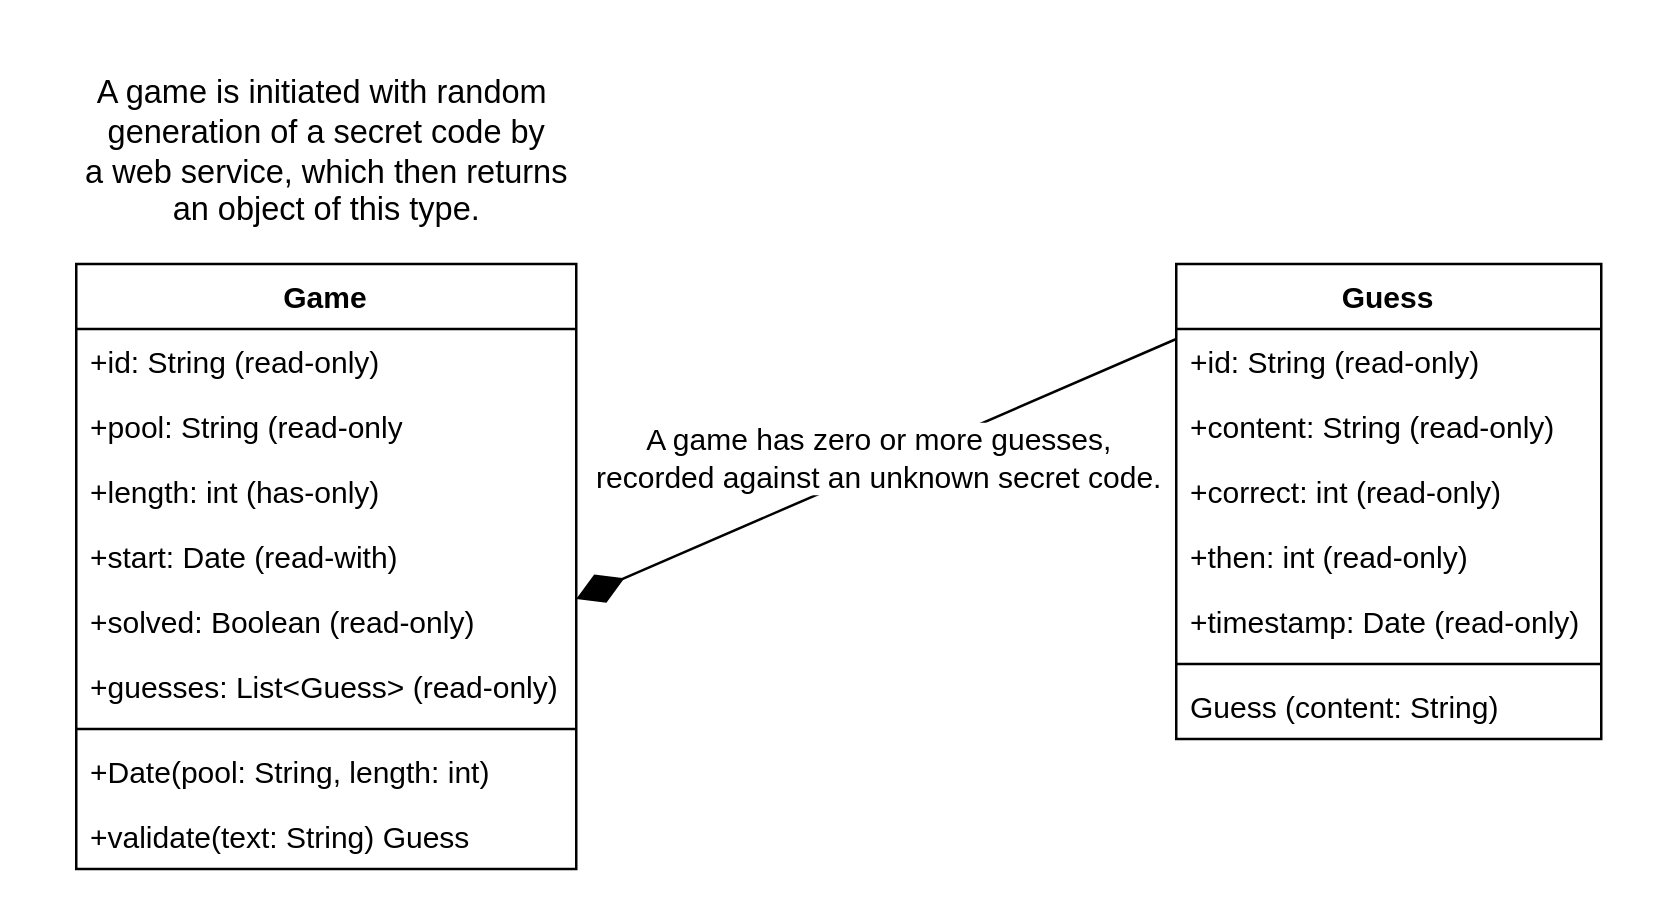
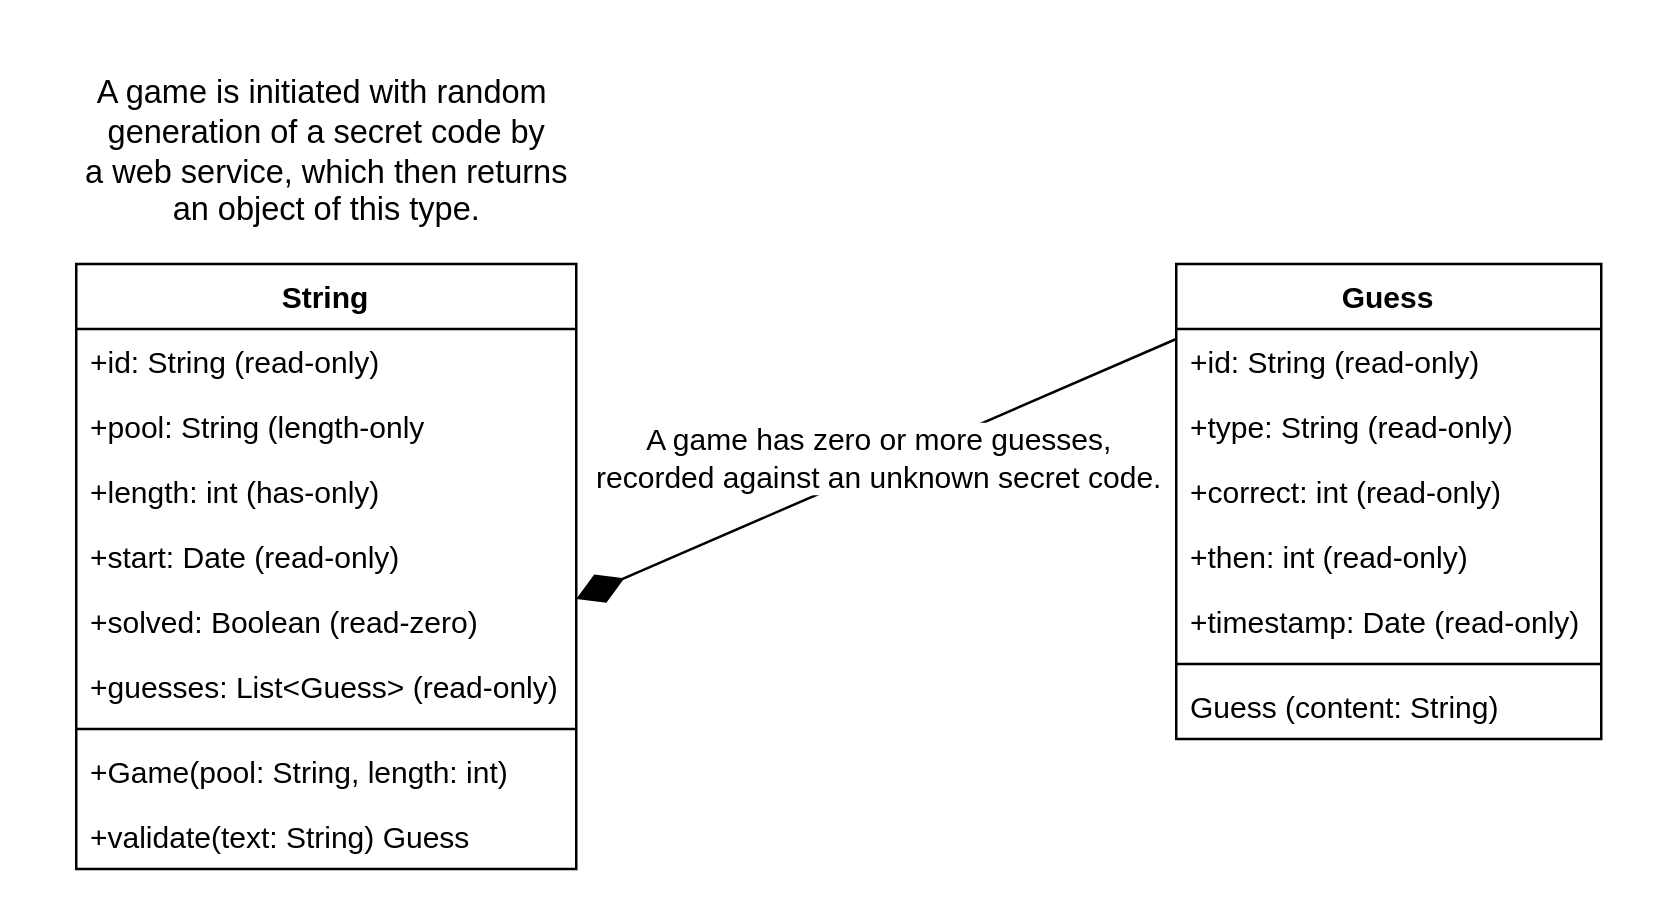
(326, 299) -> (326, 299)
(269, 429) -> (282, 429)
(1391, 447) -> (1382, 429)
(277, 559) -> (277, 559)
(303, 624) -> (307, 624)
(321, 774) -> (321, 774)
